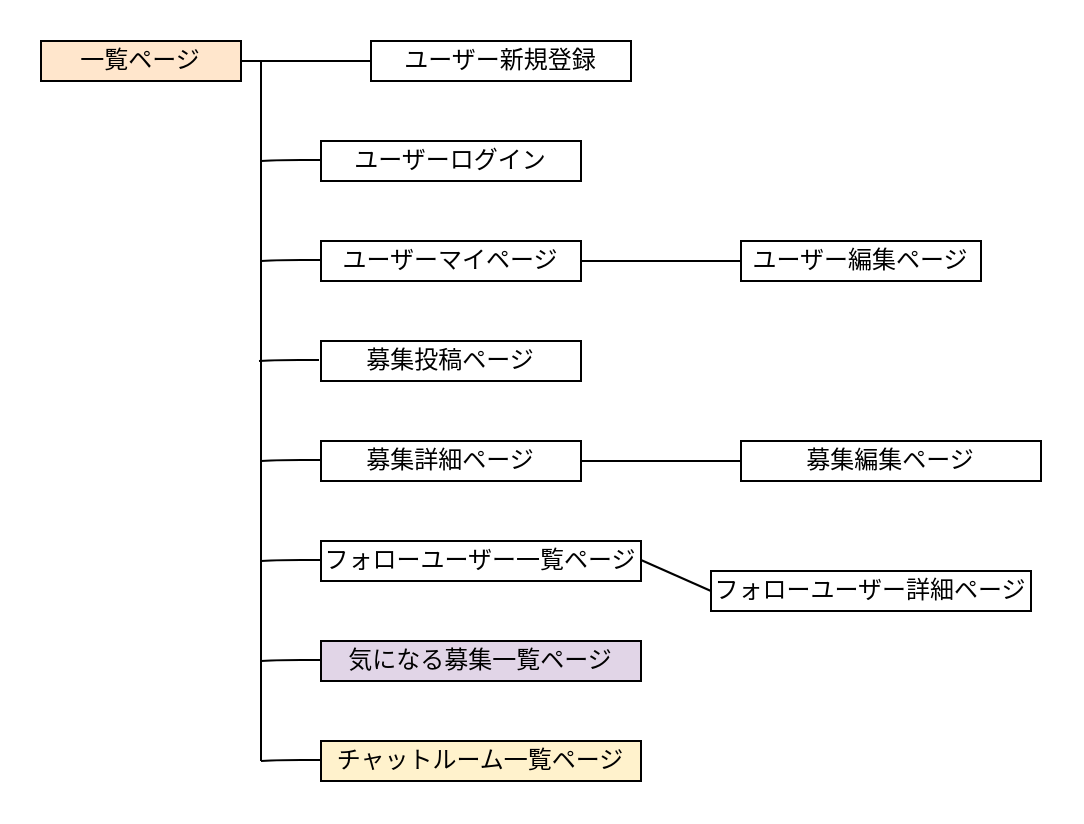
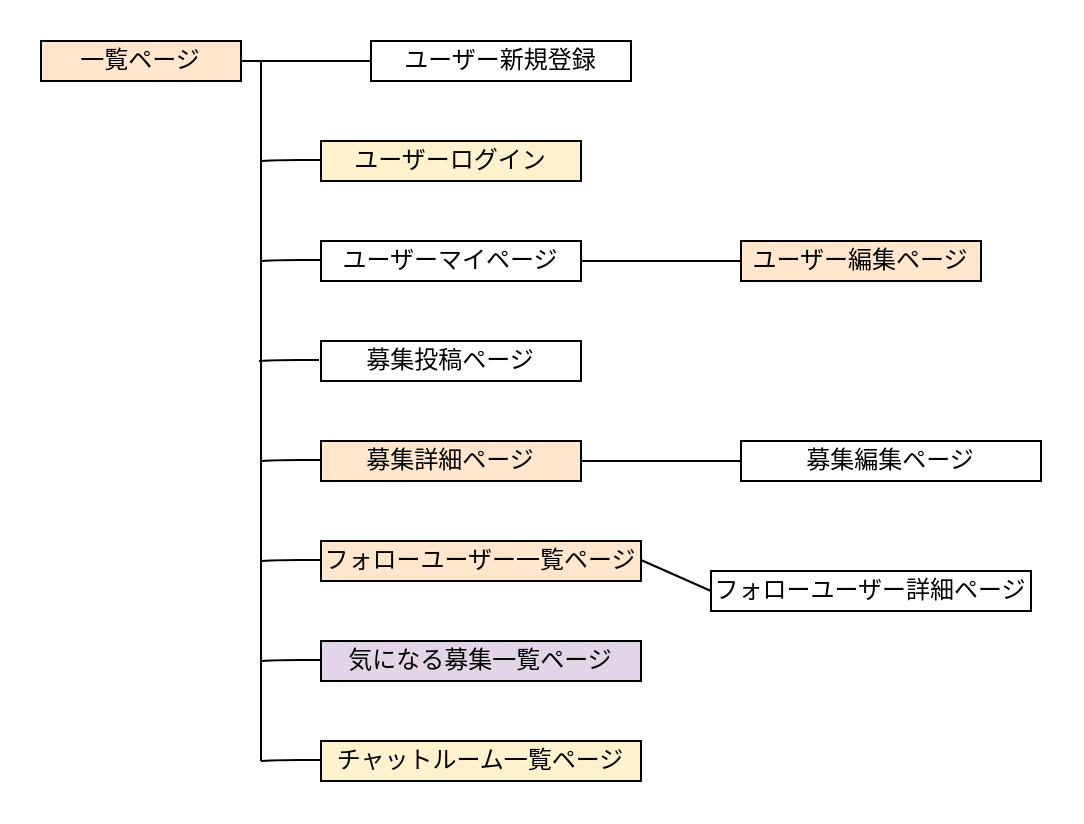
(451, 161) -> (451, 161)
(861, 261) -> (861, 261)
(451, 461) -> (451, 461)
(481, 561) -> (481, 561)
